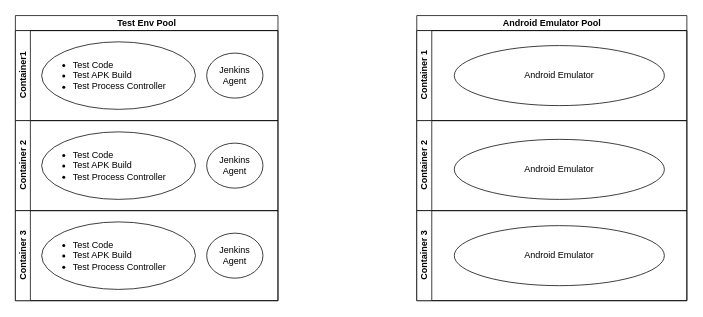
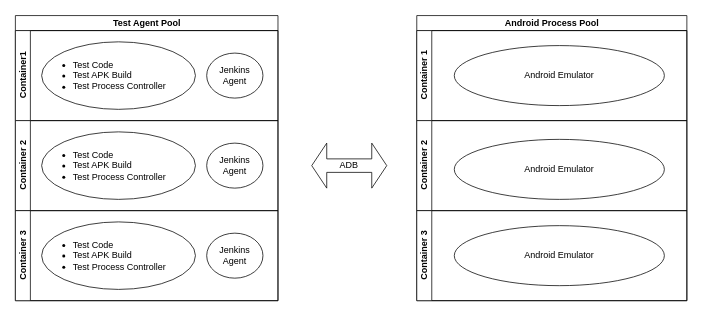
(147, 23) -> (147, 23)
(552, 23) -> (552, 23)
none -> (349, 165)
